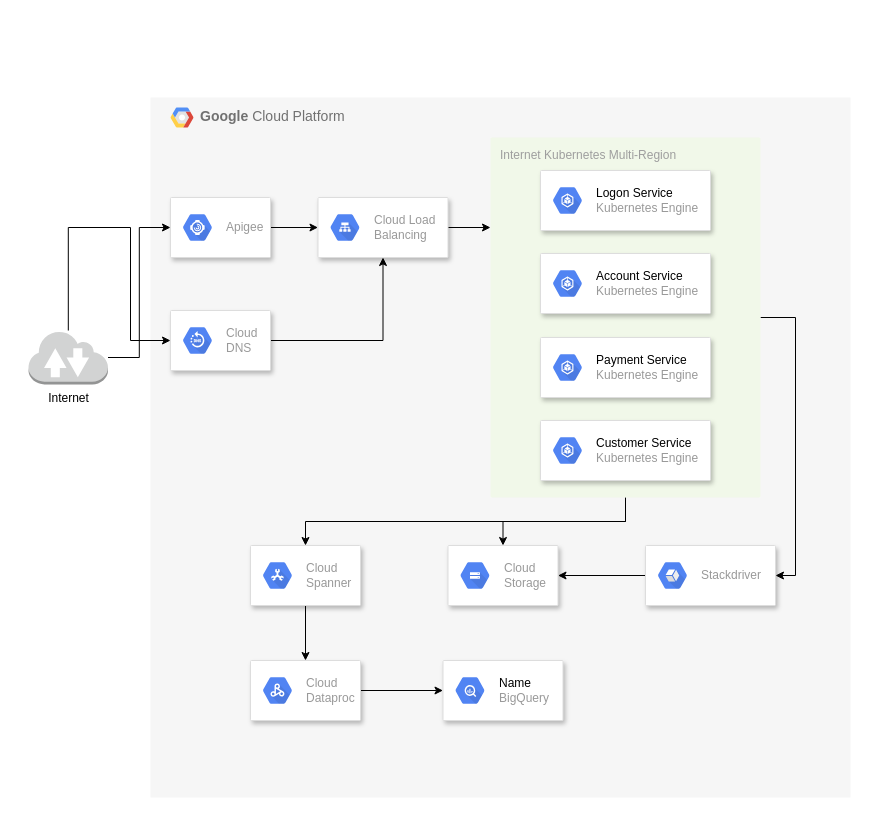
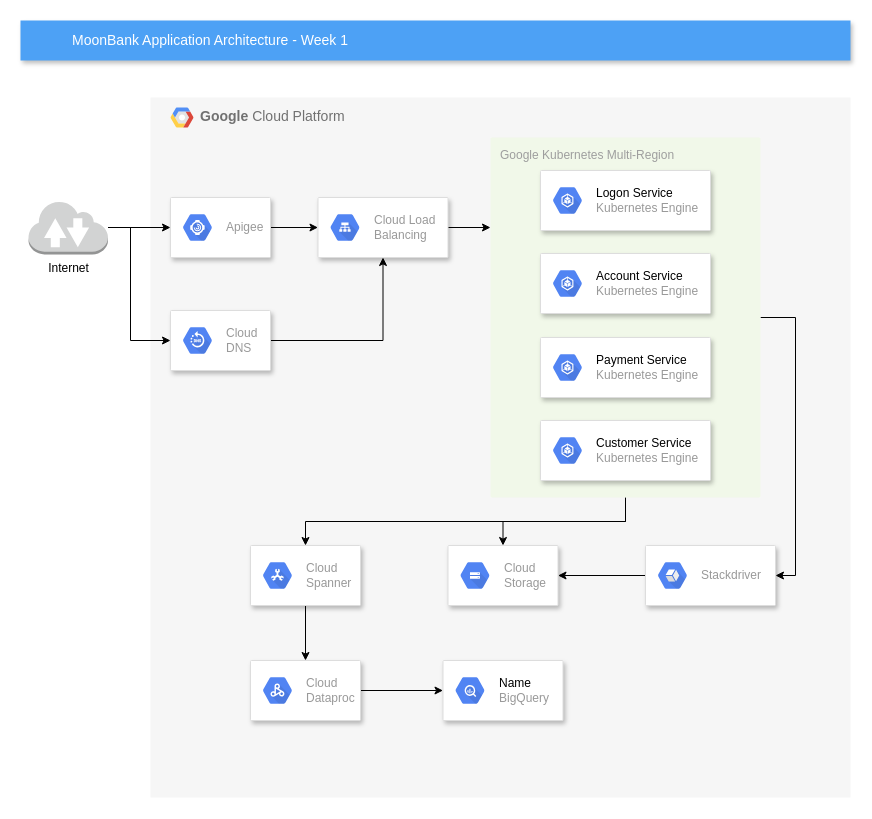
none -> (436, 41)
(600, 156) -> (592, 156)
(68, 358) -> (68, 228)
